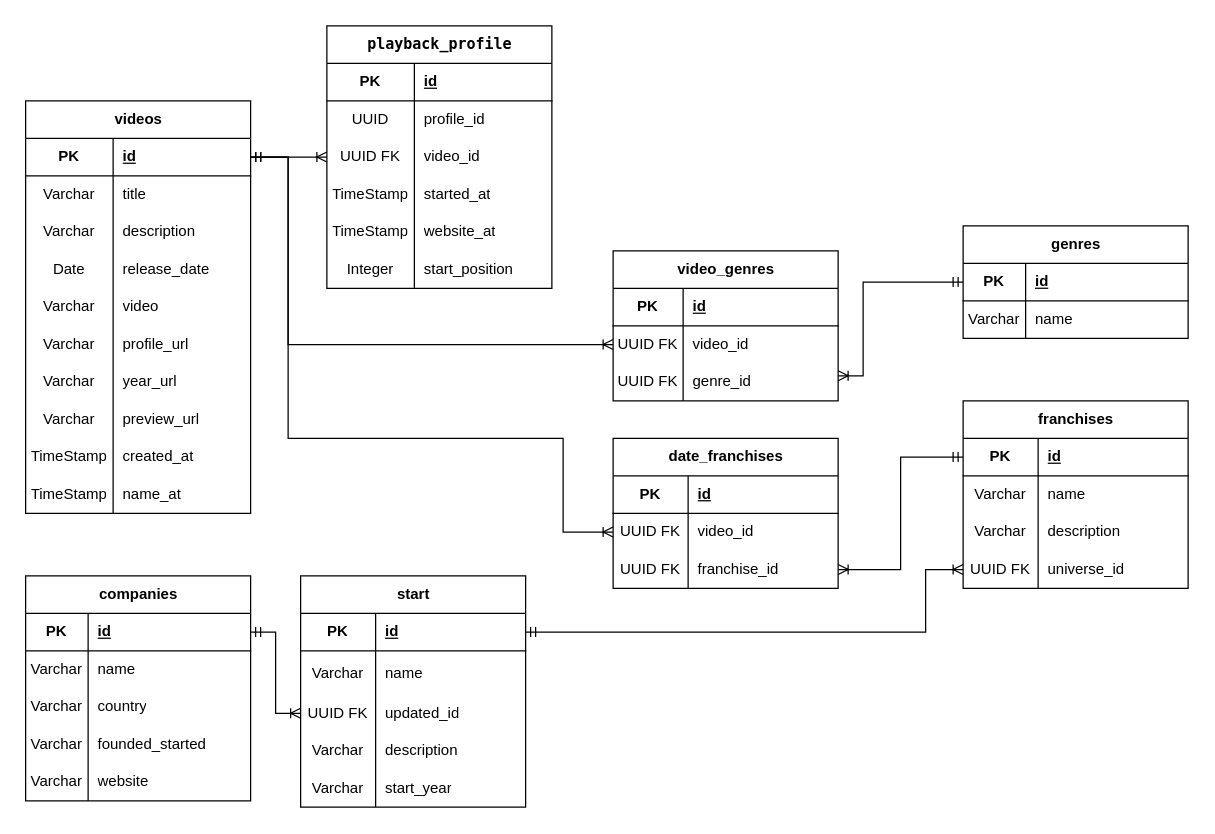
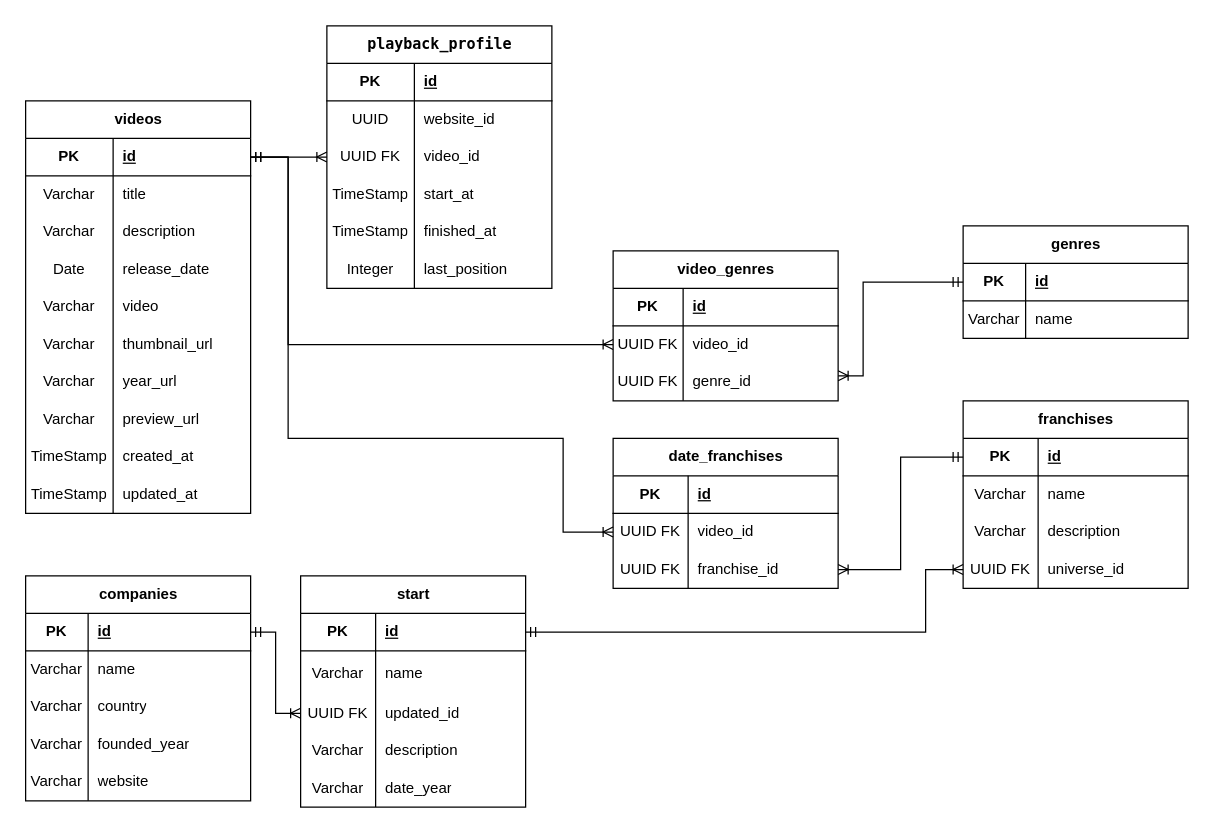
(461, 119) -> (462, 119)
(466, 194) -> (458, 194)
(464, 232) -> (467, 232)
(479, 269) -> (473, 269)
(163, 344) -> (172, 344)
(153, 494) -> (165, 494)
(161, 744) -> (149, 744)
(428, 788) -> (423, 788)
